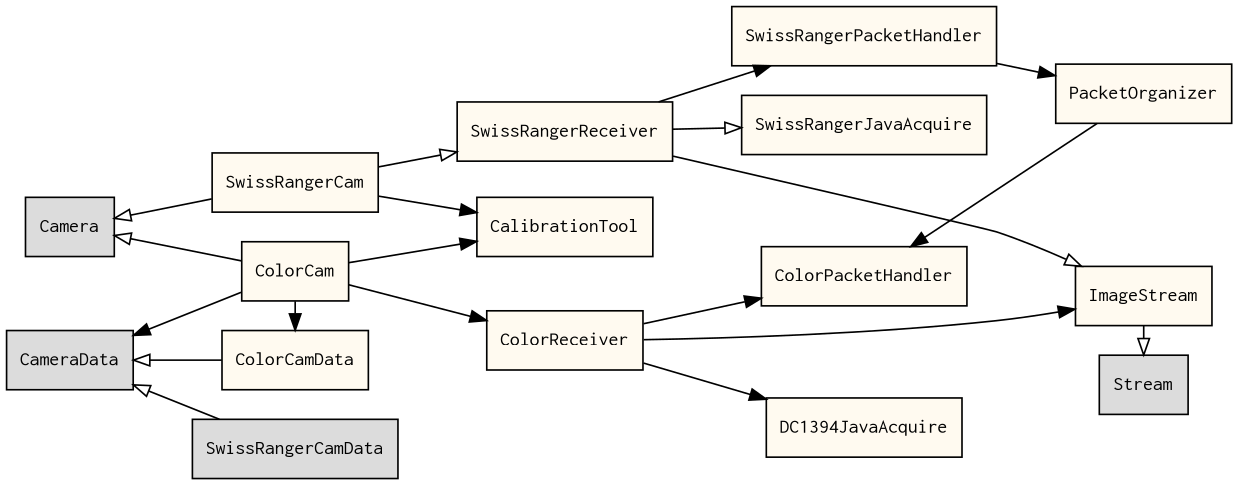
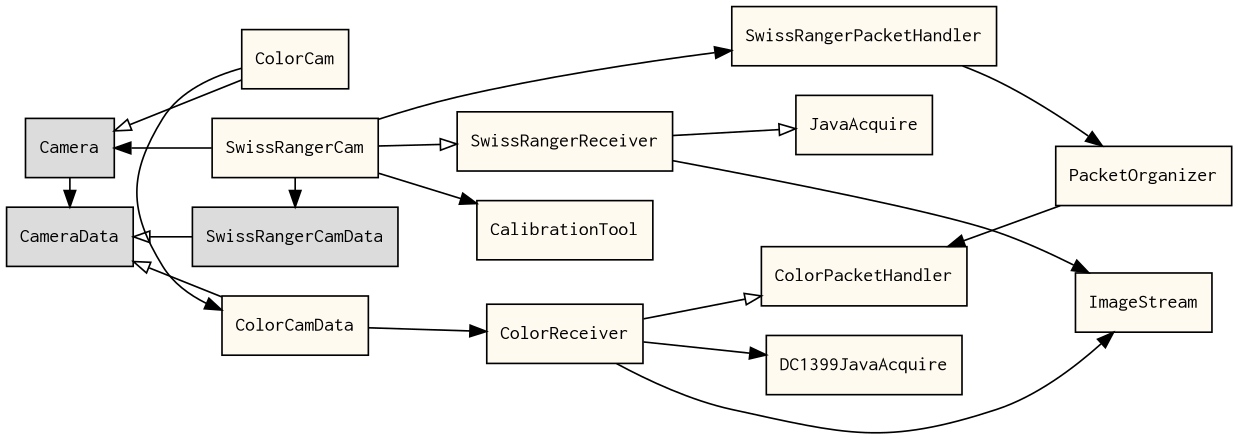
(707, 86) -> (545, 79)
(864, 125) -> (864, 125)
none -> (295, 184)
(871, 202) -> (877, 201)
(171, 207) -> (172, 148)
(404, 253) -> none
(409, 301) -> (419, 329)
(195, 311) -> (70, 184)
(694, 313) -> (694, 309)
(1144, 385) -> none
(864, 428) -> (864, 365)
